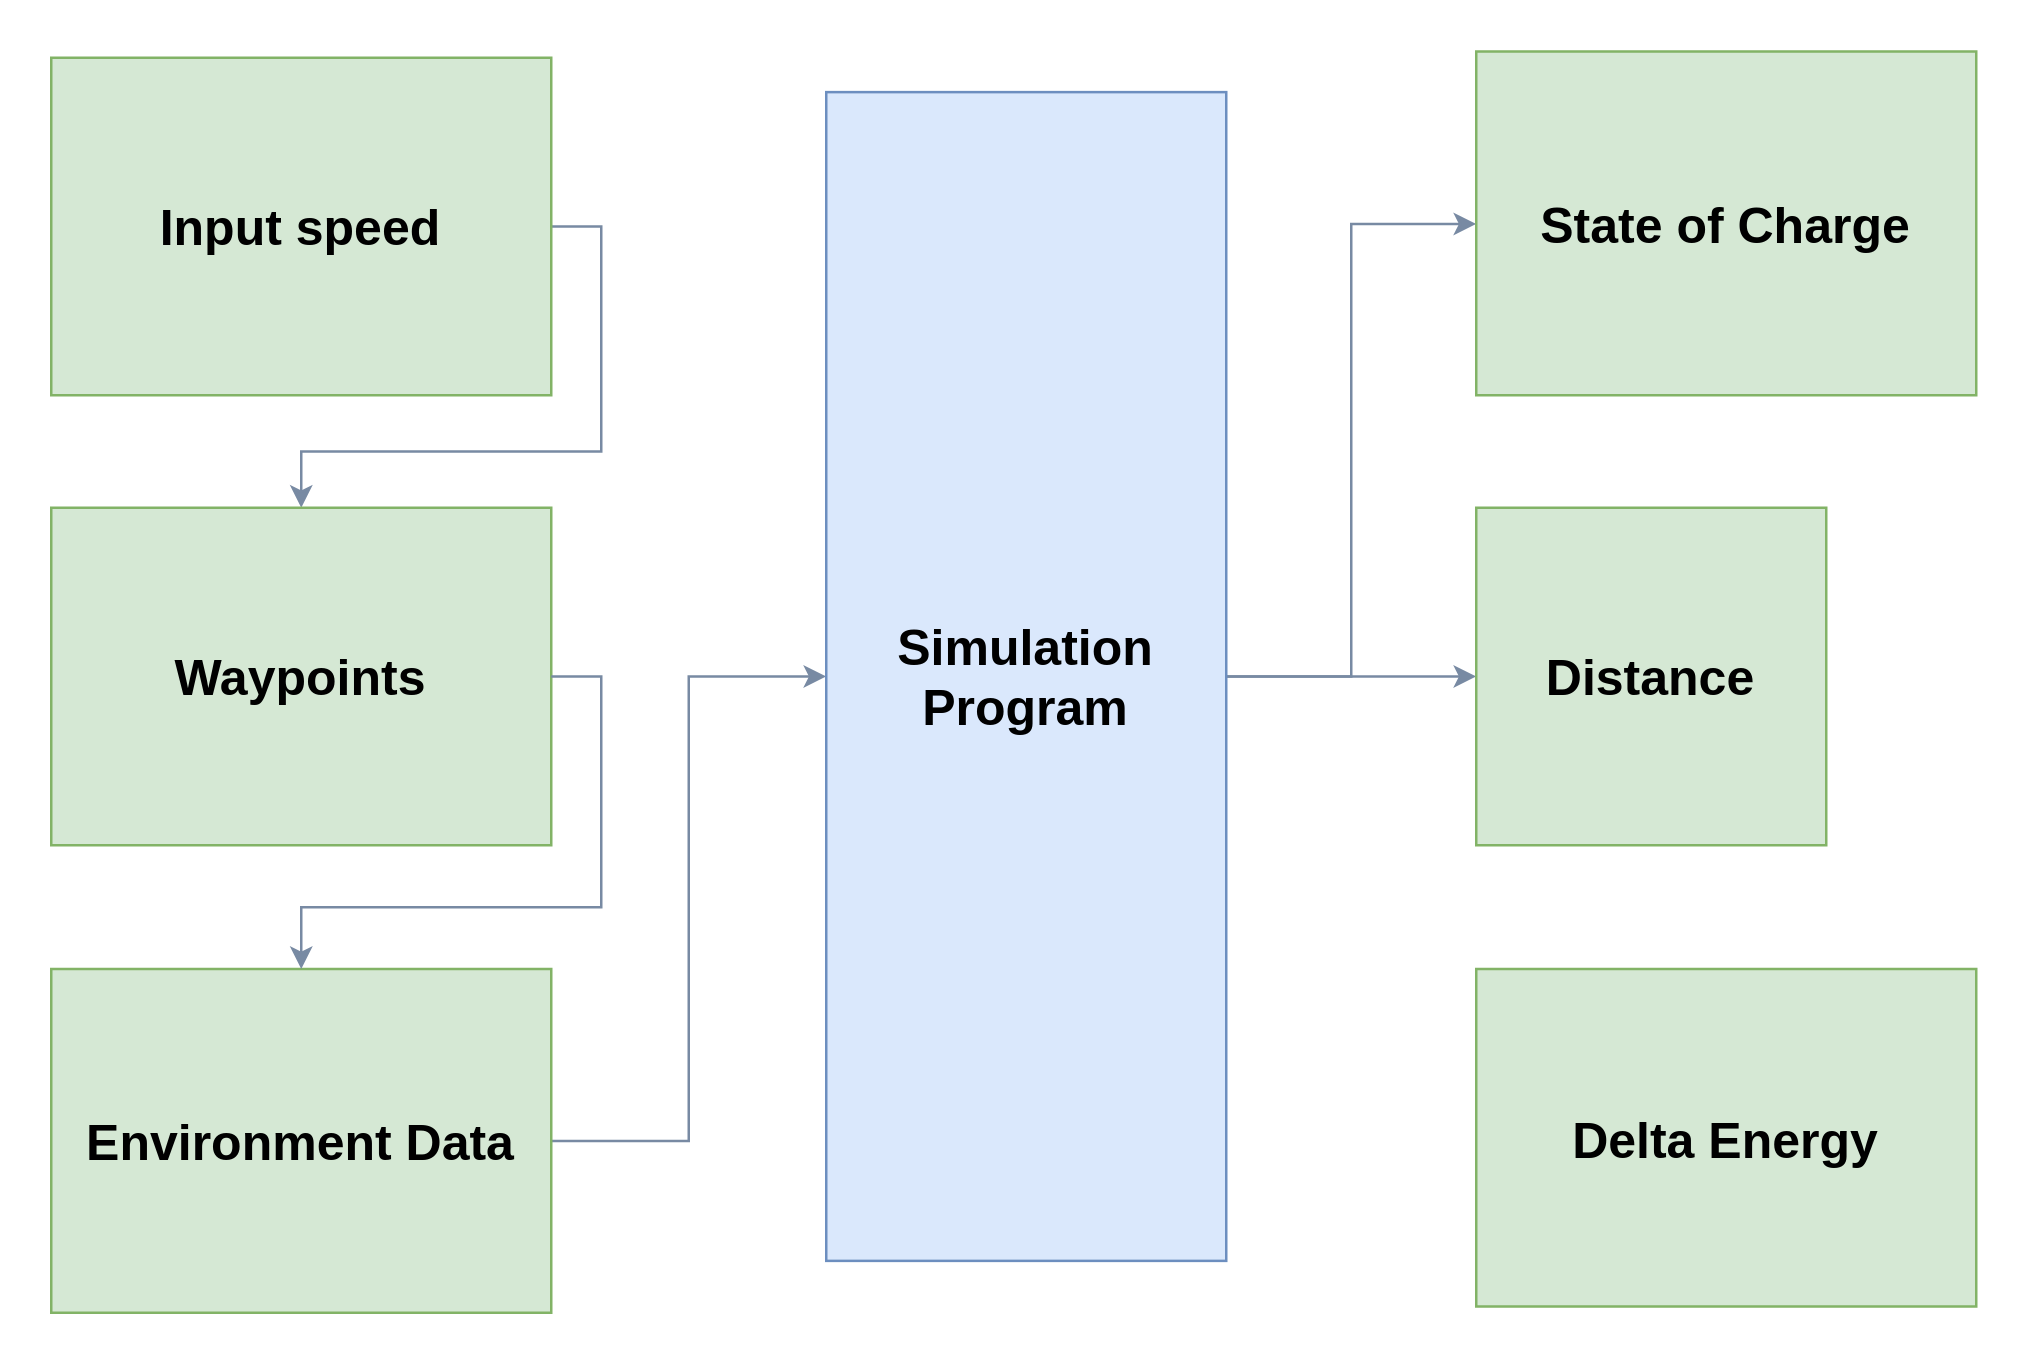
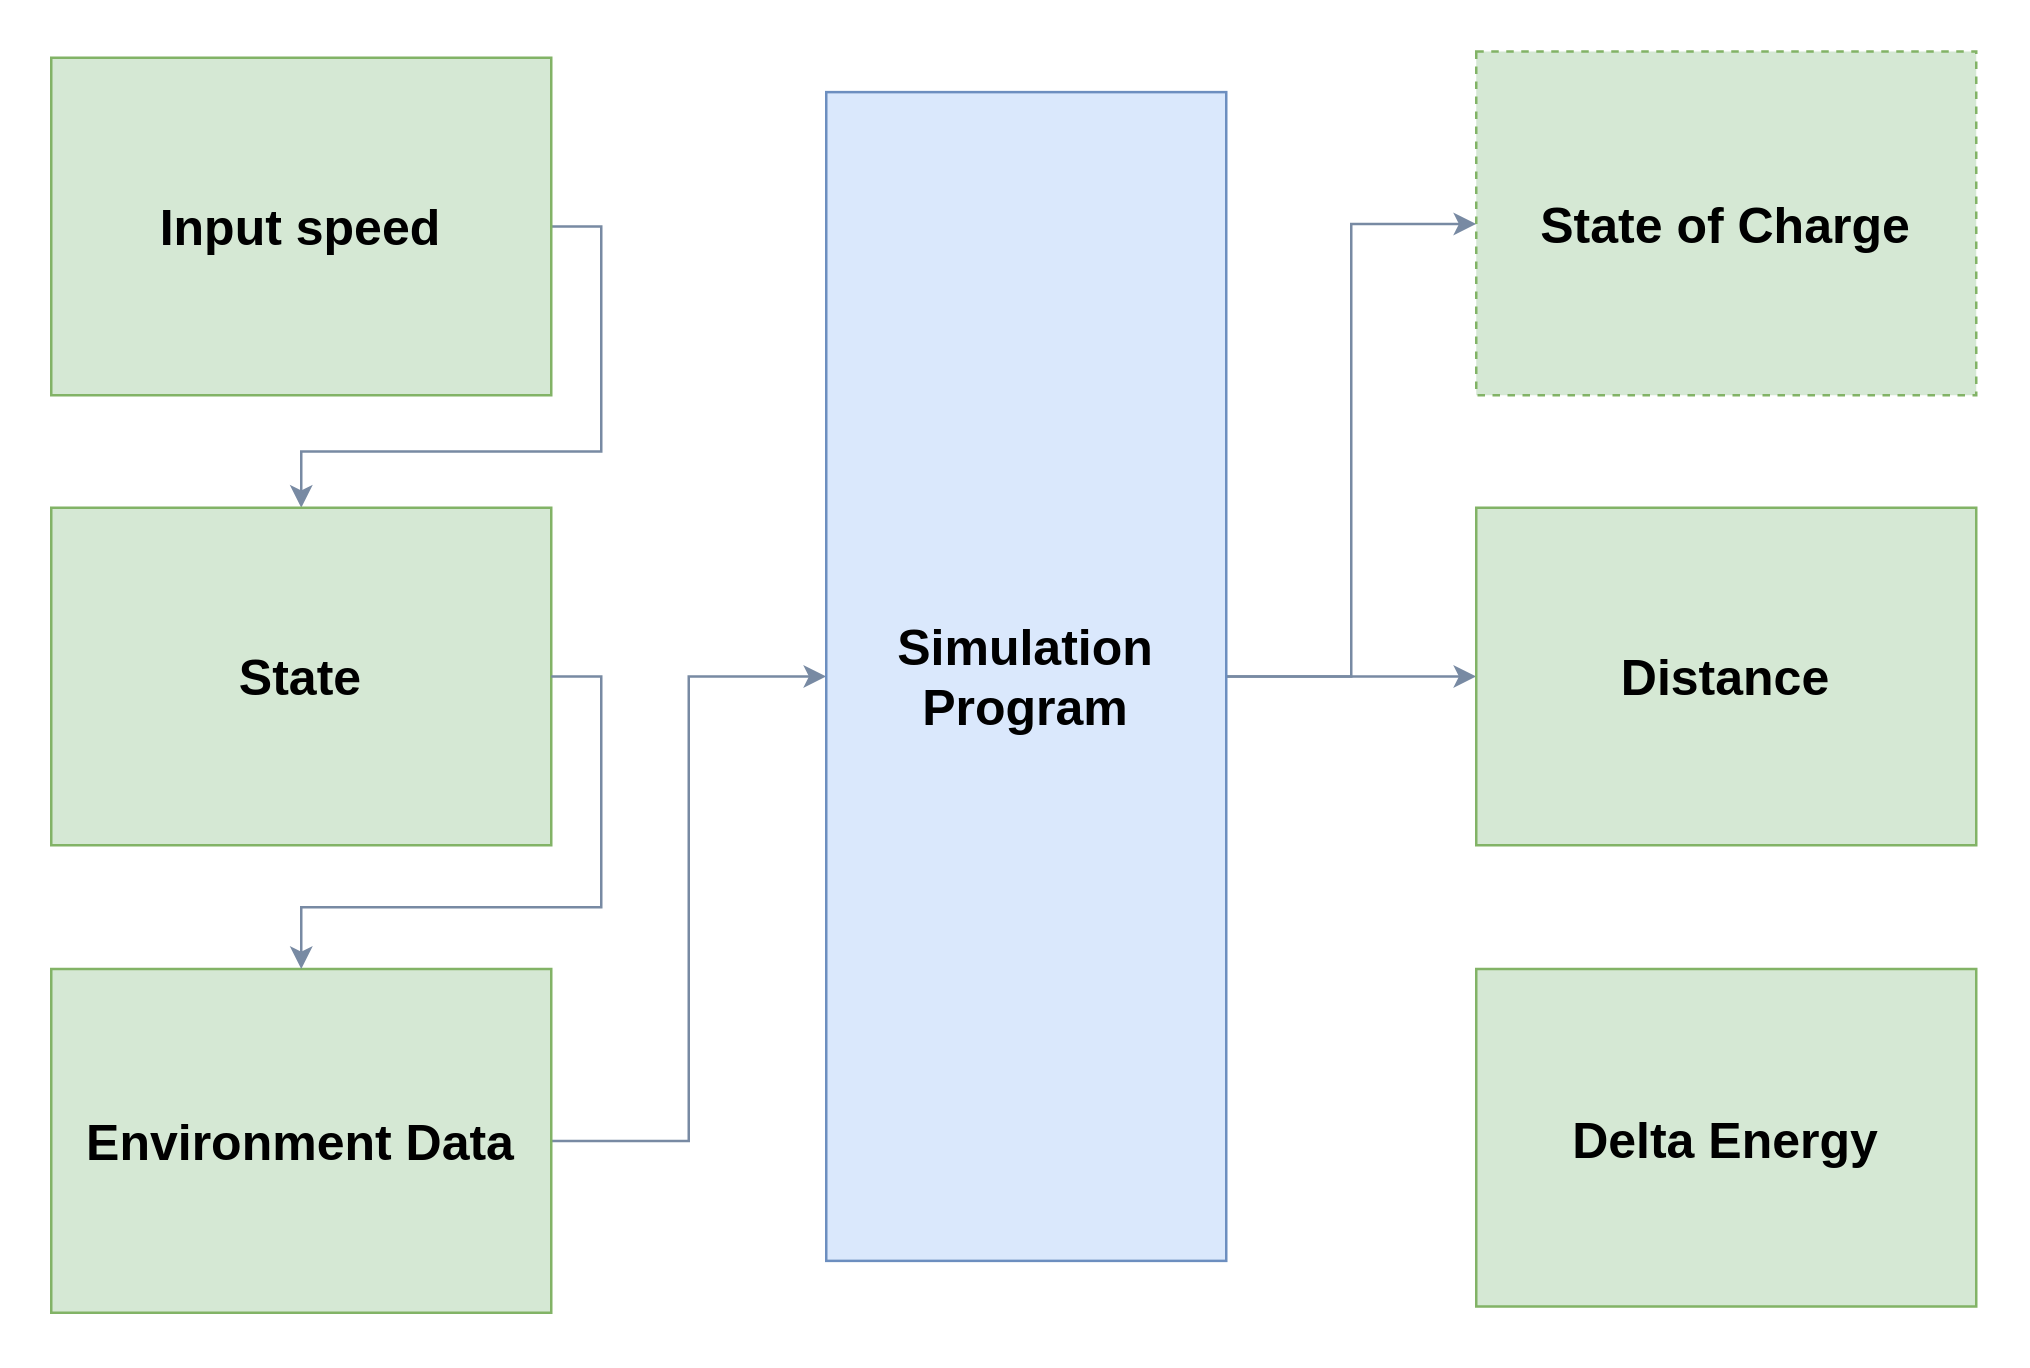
(1726, 223) -> (1726, 223)
(301, 676) -> (301, 676)
(1651, 676) -> (1726, 676)
